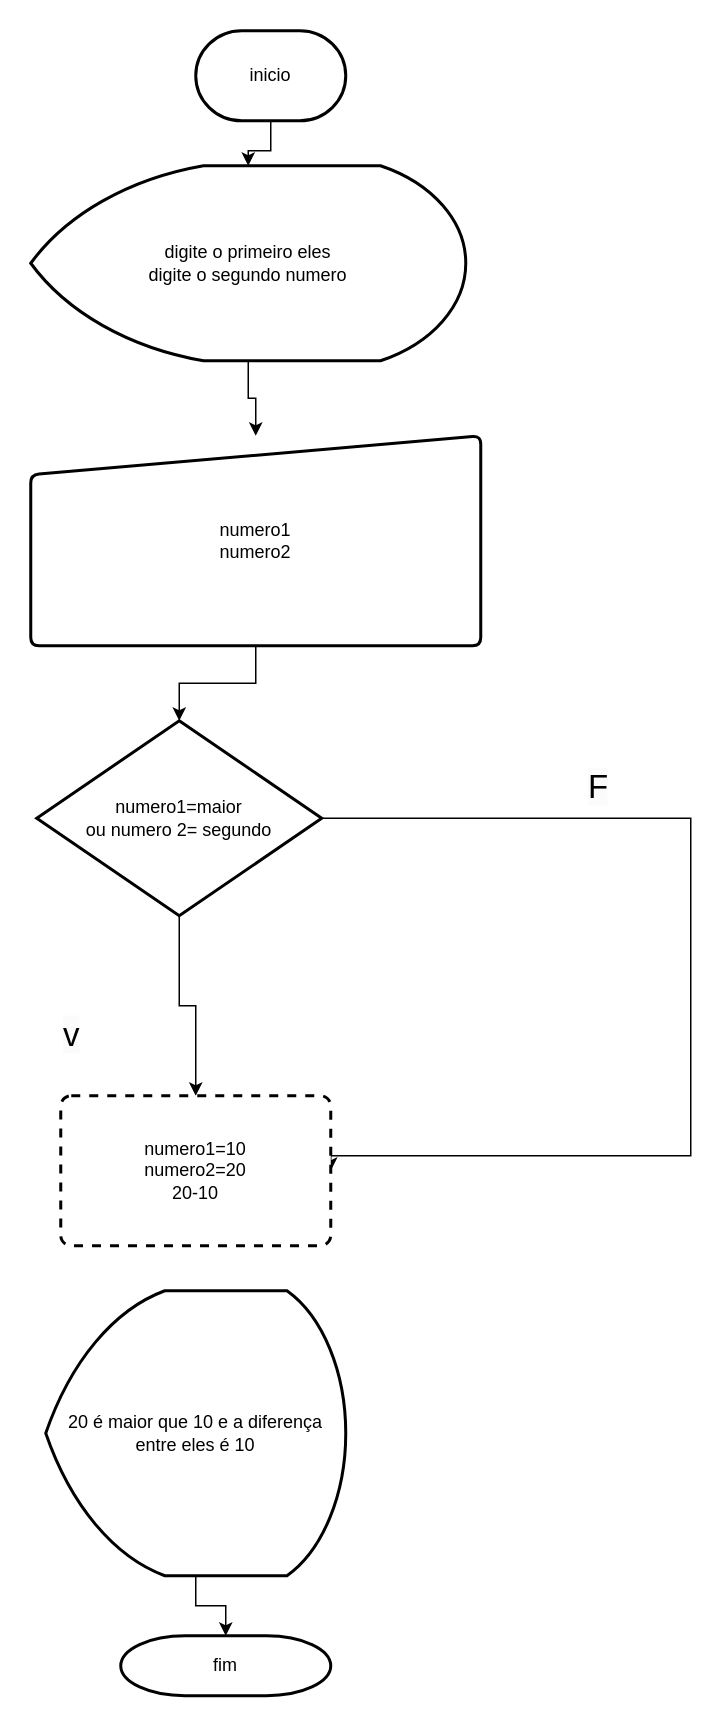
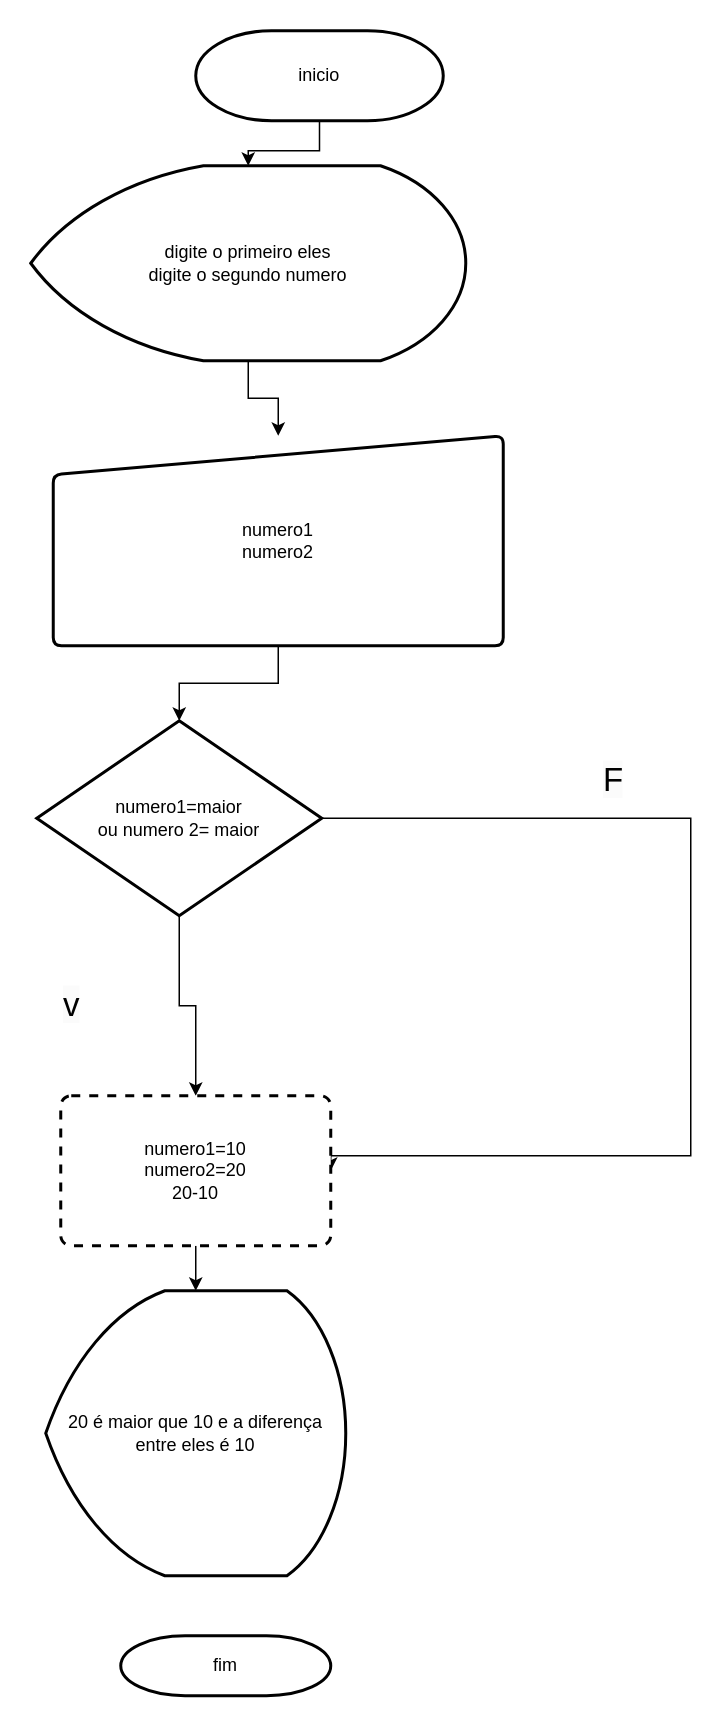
(271, 76) -> (320, 76)
(256, 541) -> (278, 541)
(616, 788) -> (631, 781)
(179, 818) -> (179, 818)
(91, 1036) -> (91, 1006)
none -> (196, 1274)
(206, 1606) -> none
